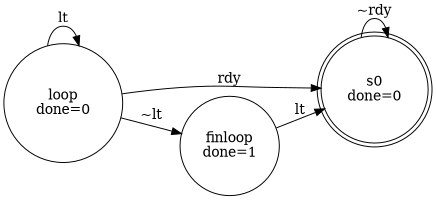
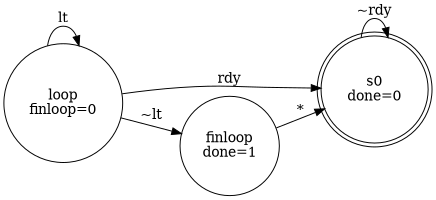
(63, 103) -> (63, 103)
(300, 110) -> (300, 110)
